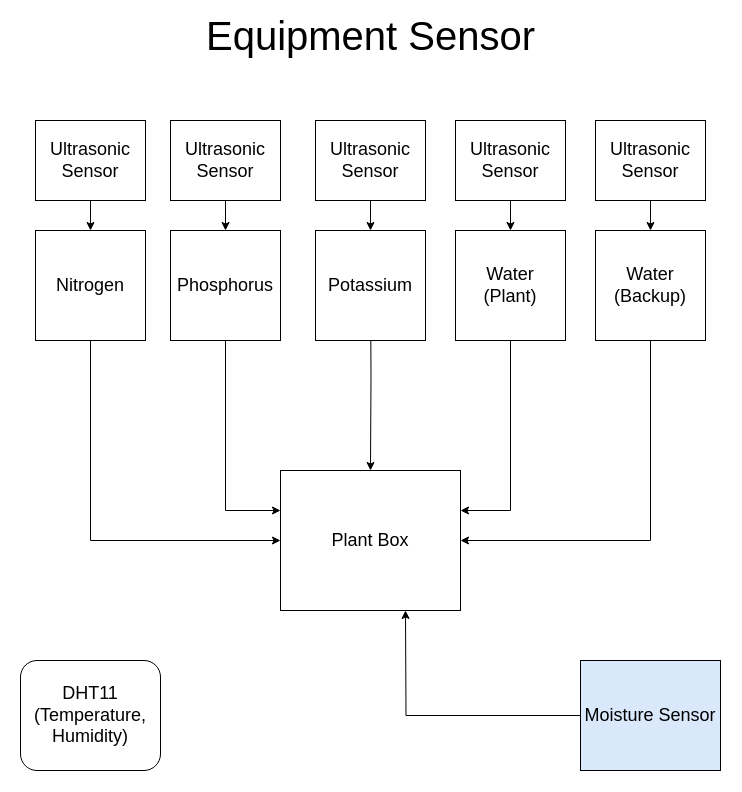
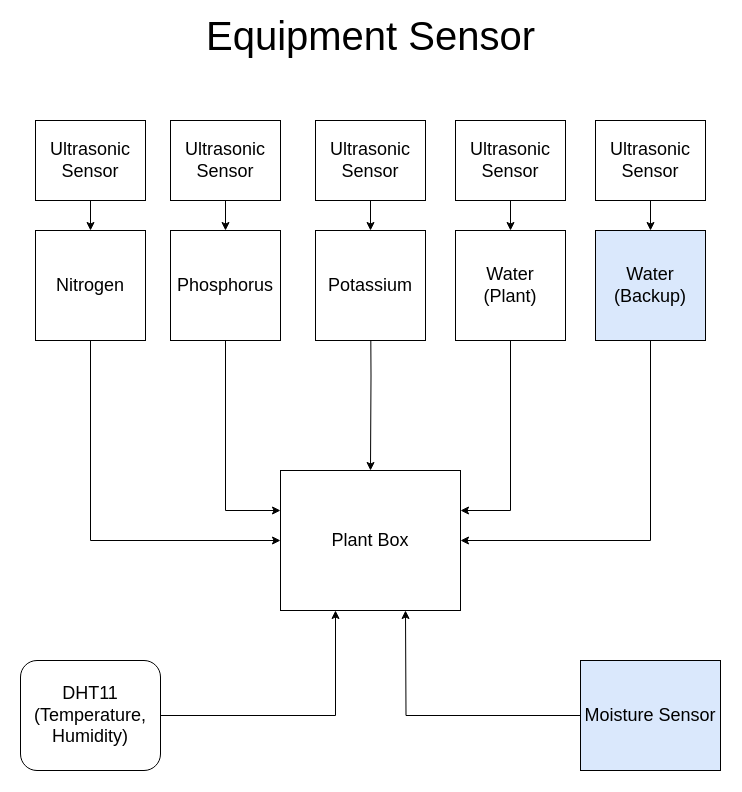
(651, 286) -> (651, 286)
none -> (297, 716)
